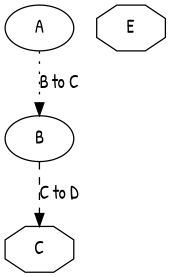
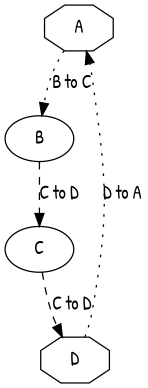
(39, 28) -> (79, 28)
(131, 28) -> none
(39, 249) -> (39, 249)
none -> (75, 360)
